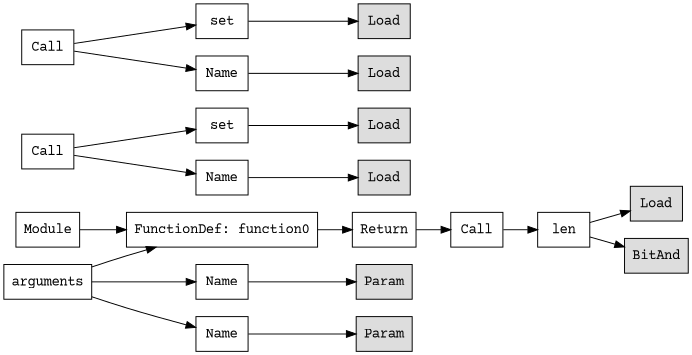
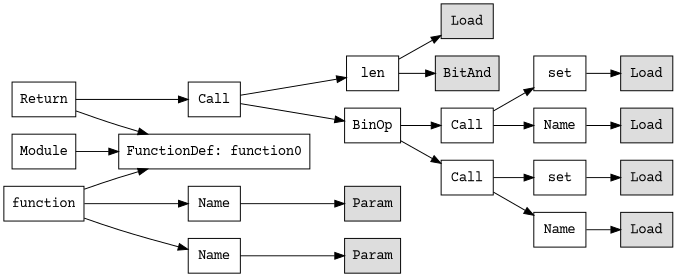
none -> (373, 125)
(330, 230) -> (107, 122)
(48, 282) -> (44, 204)
